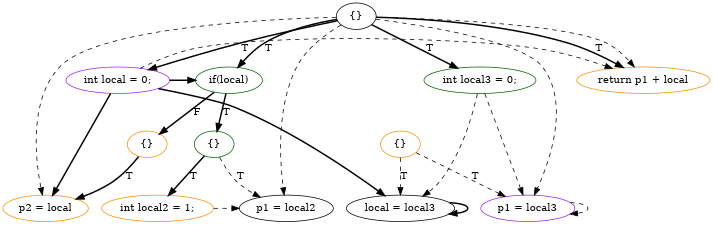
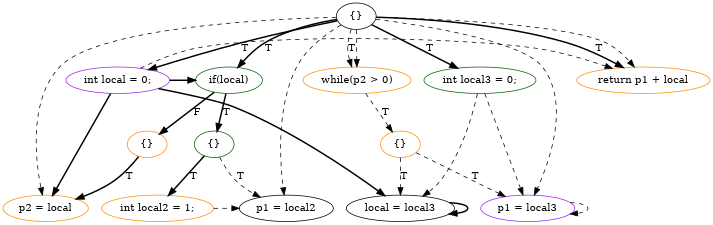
none -> (357, 80)
